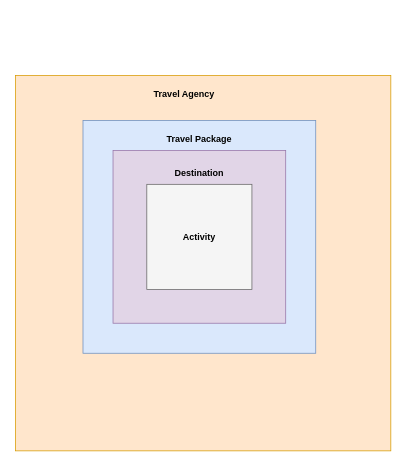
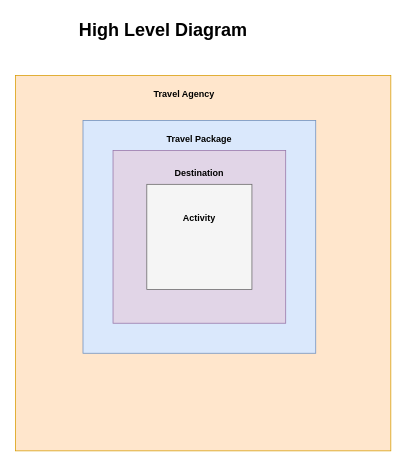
none -> (165, 34)
(199, 237) -> (199, 218)
